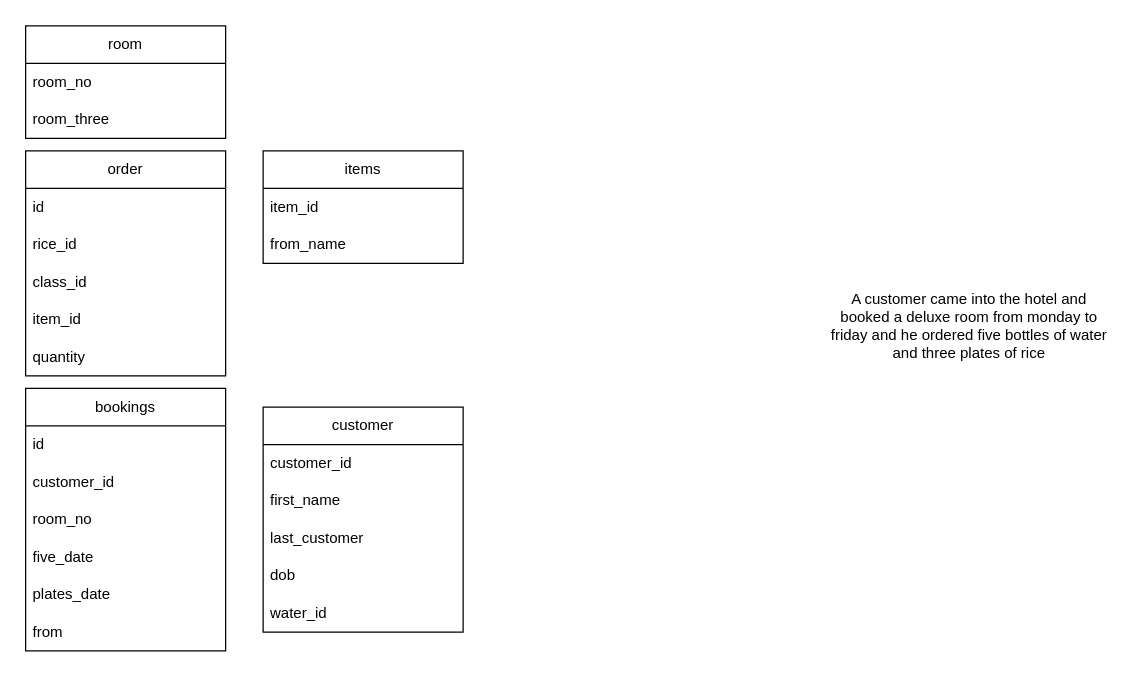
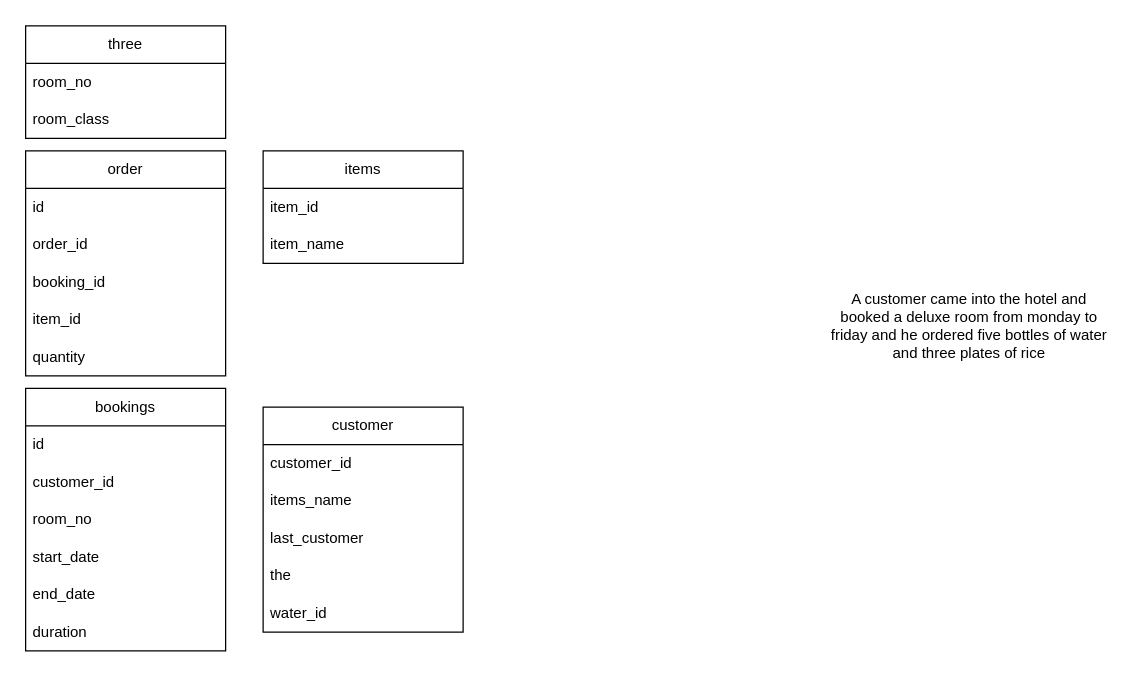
(126, 44) -> (126, 44)
(75, 119) -> (73, 119)
(59, 244) -> (65, 244)
(308, 244) -> (306, 244)
(63, 282) -> (71, 282)
(311, 501) -> (311, 501)
(69, 557) -> (75, 557)
(283, 576) -> (283, 576)
(77, 594) -> (67, 594)
(50, 632) -> (65, 632)
